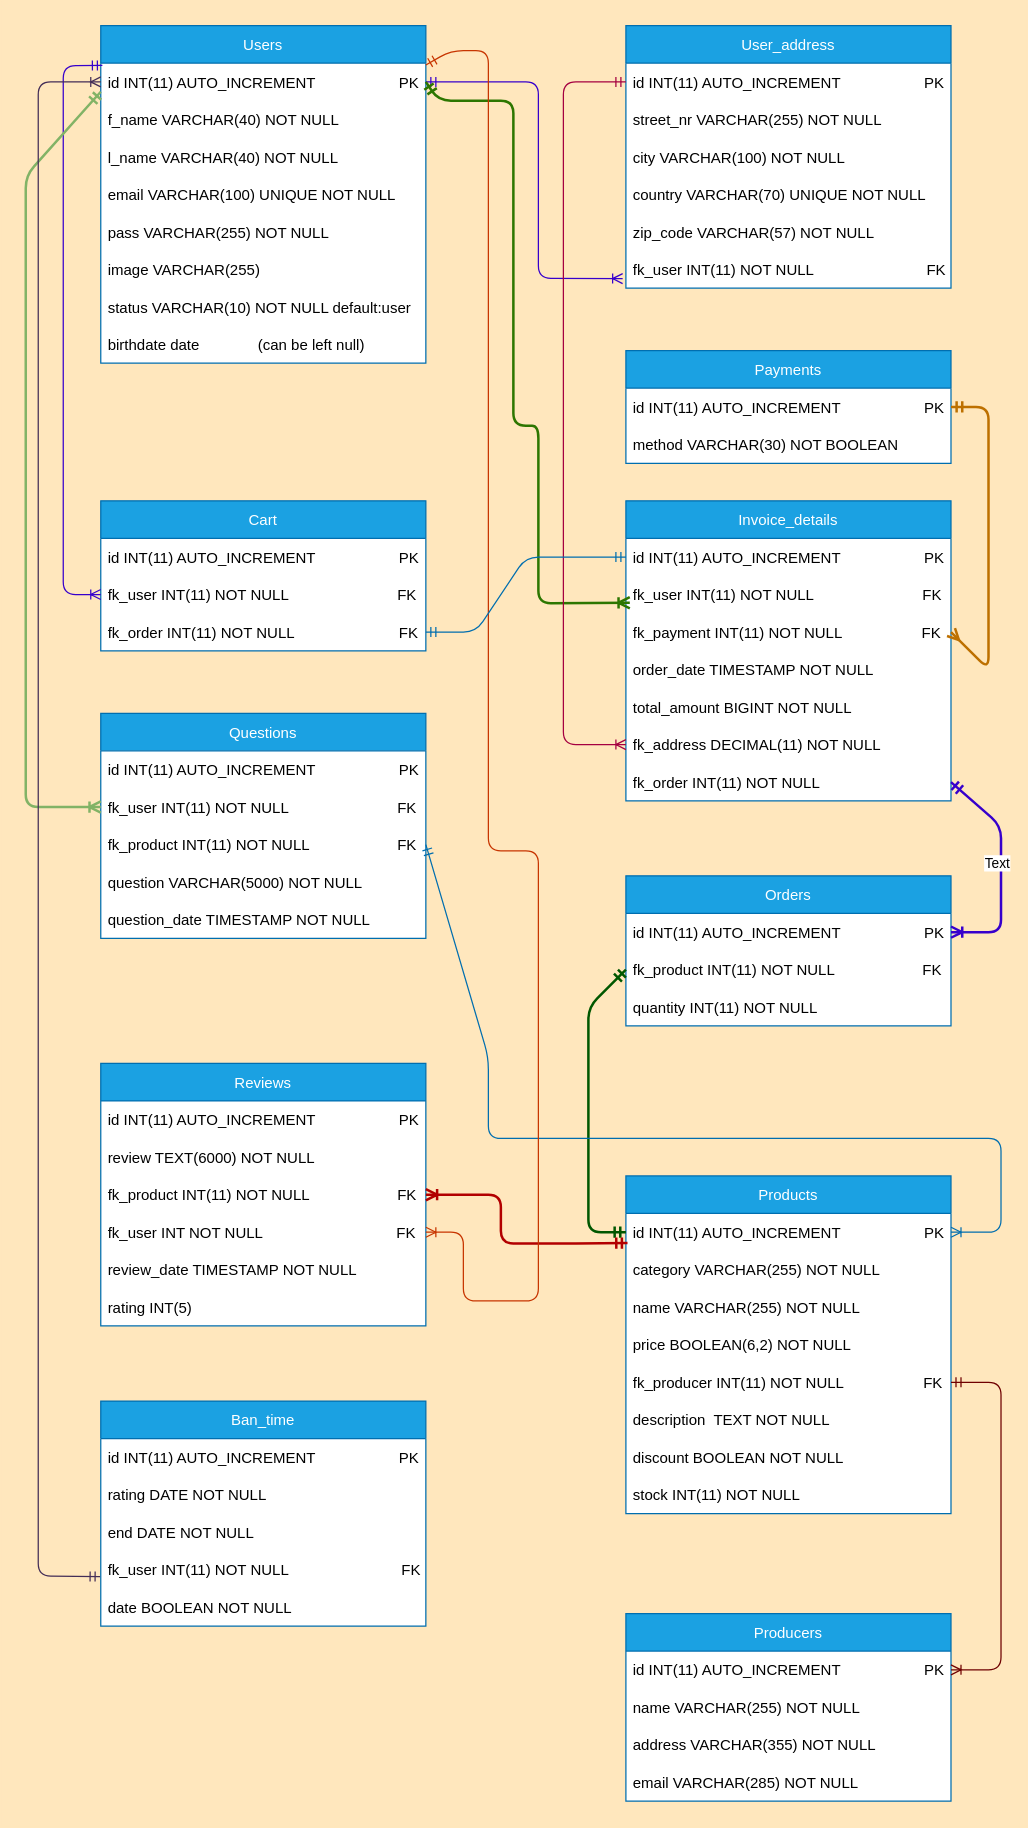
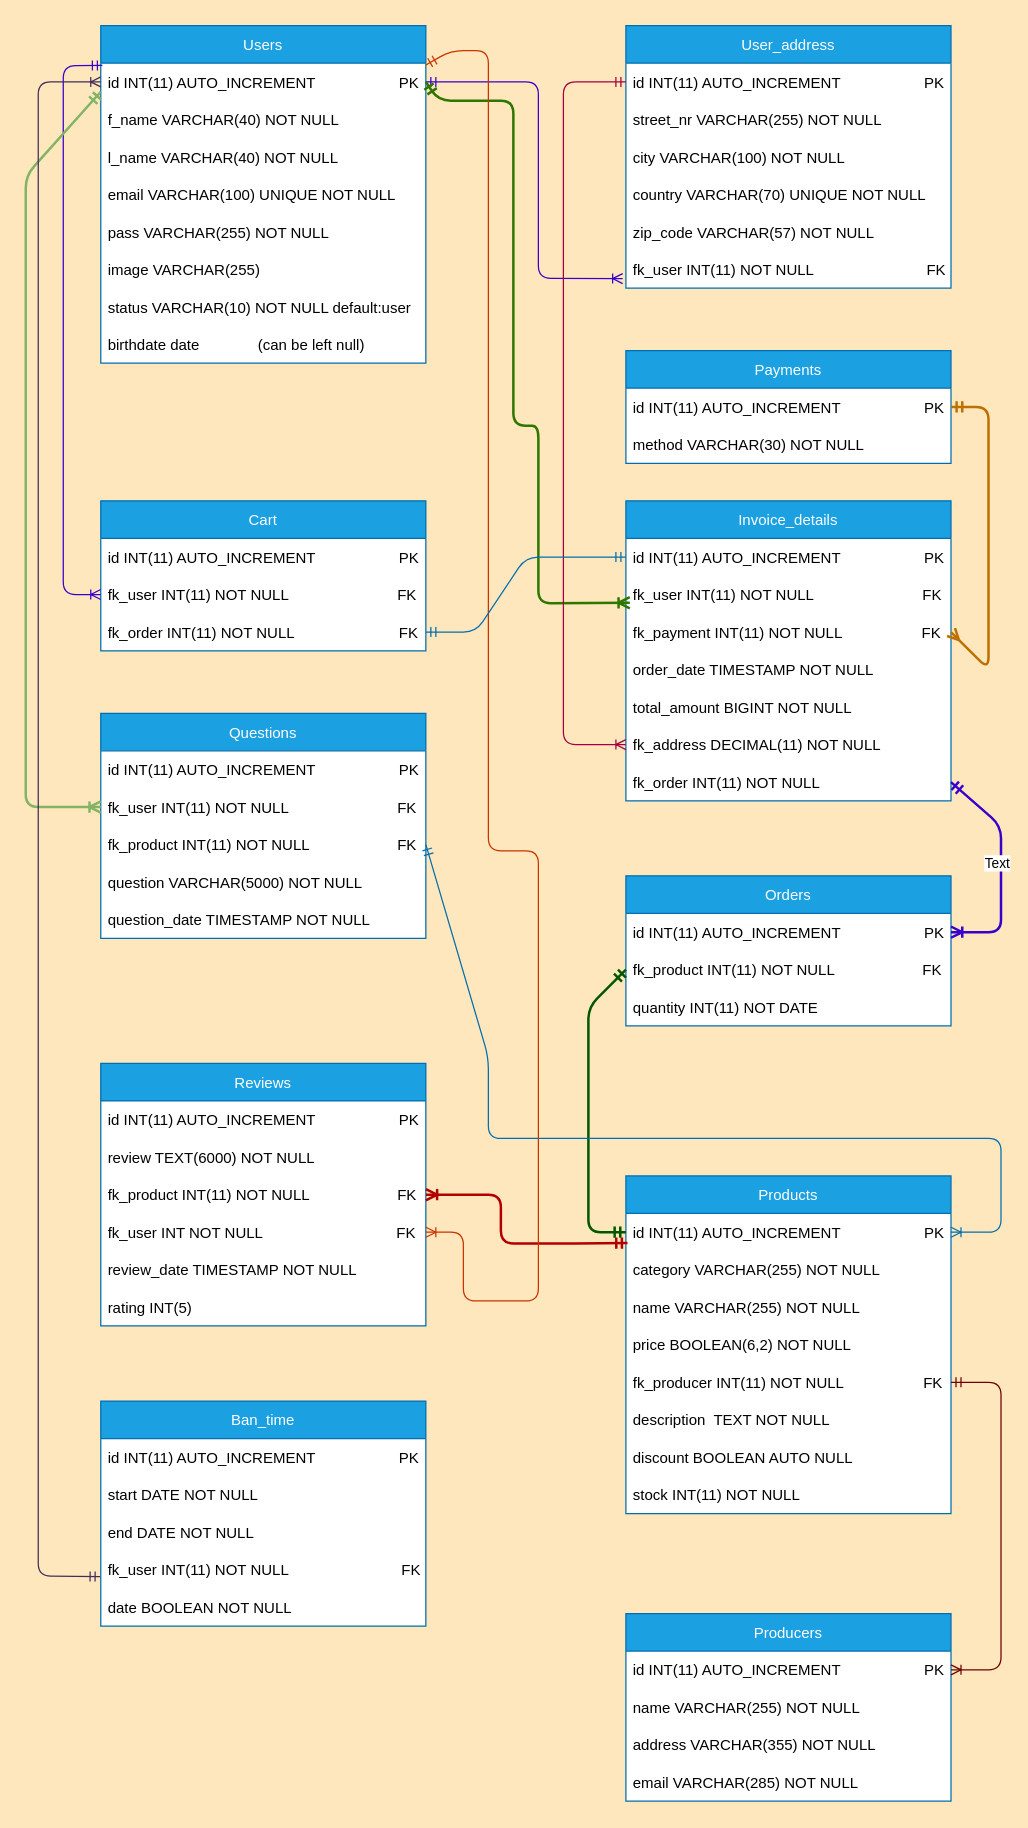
(753, 445) -> (740, 445)
(730, 1008) -> (730, 1008)
(730, 1458) -> (734, 1458)
(184, 1495) -> (181, 1495)
